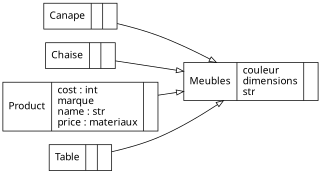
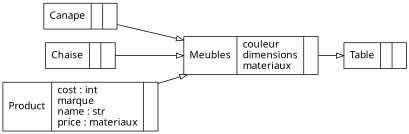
(250, 92) -> (267, 66)
(167, 133) -> (327, 56)
